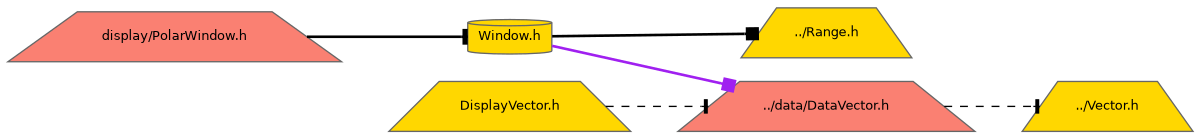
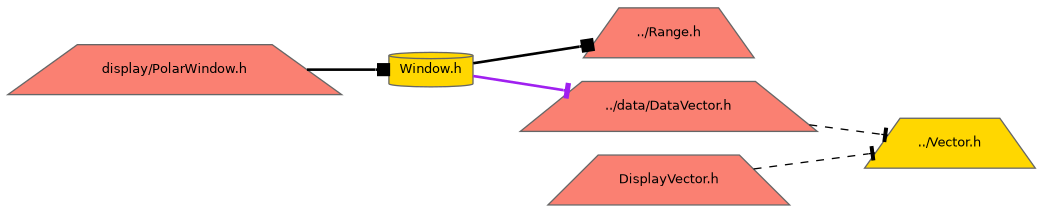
(826, 33) -> (669, 33)
(384, 37) -> (341, 70)
(637, 65) -> (518, 83)
(510, 106) -> (669, 180)
(654, 106) -> (811, 161)
